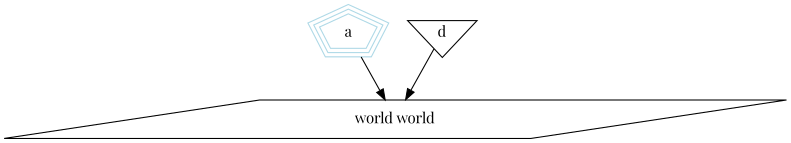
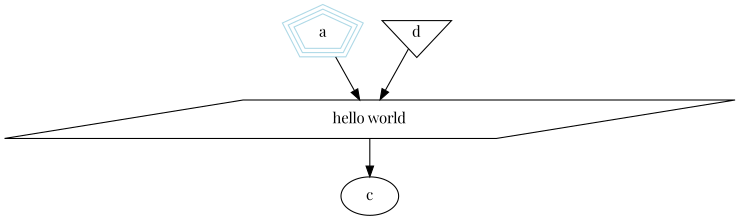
(395, 119) -> (370, 119)
none -> (370, 196)
